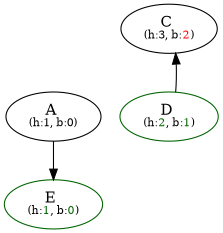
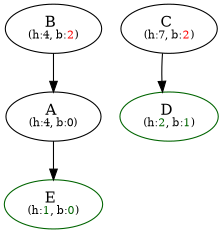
none -> (53, 29)
(163, 35) -> (163, 35)
(176, 78) -> (162, 67)
(53, 123) -> (53, 123)
